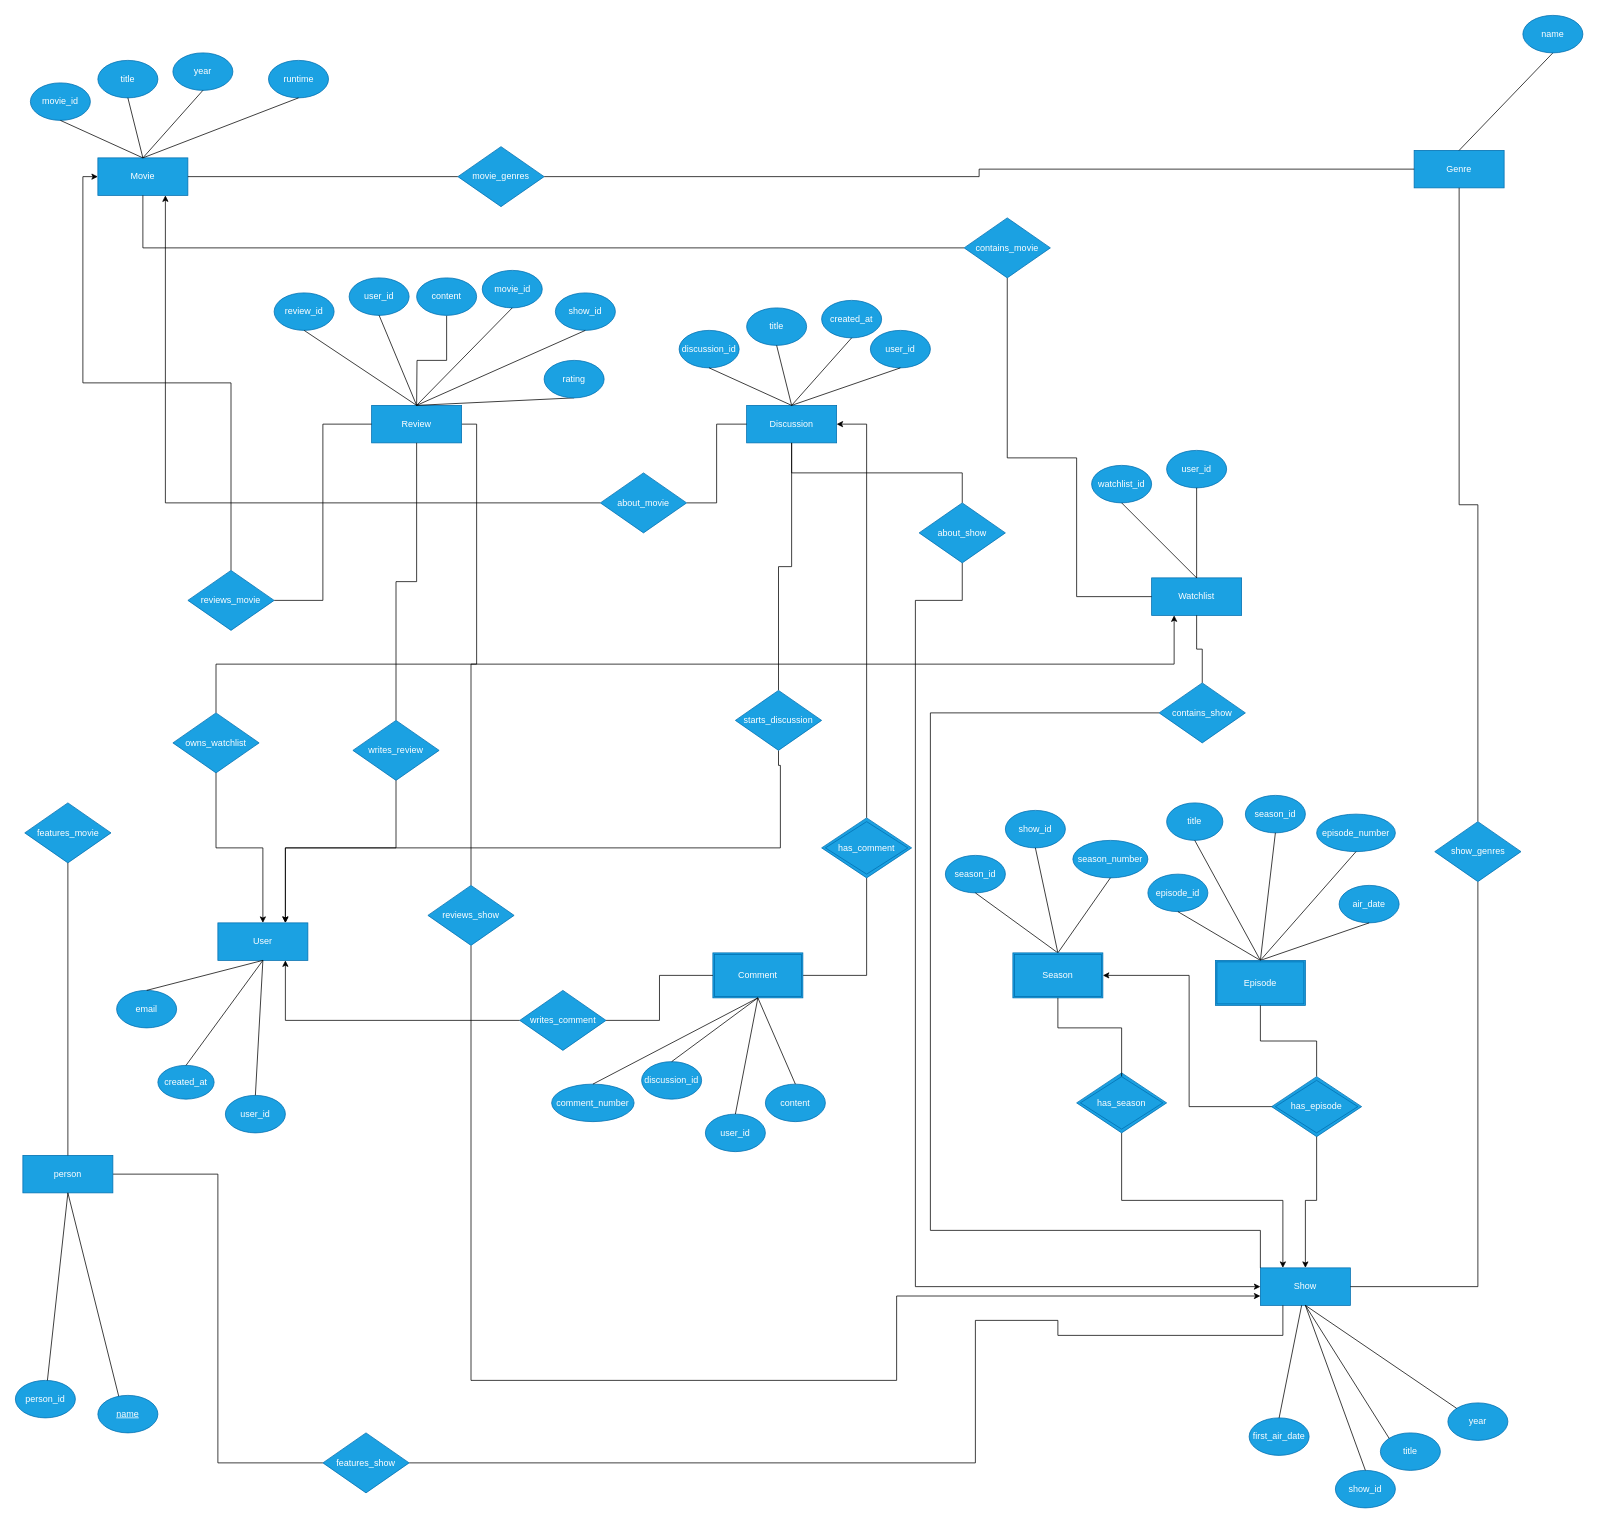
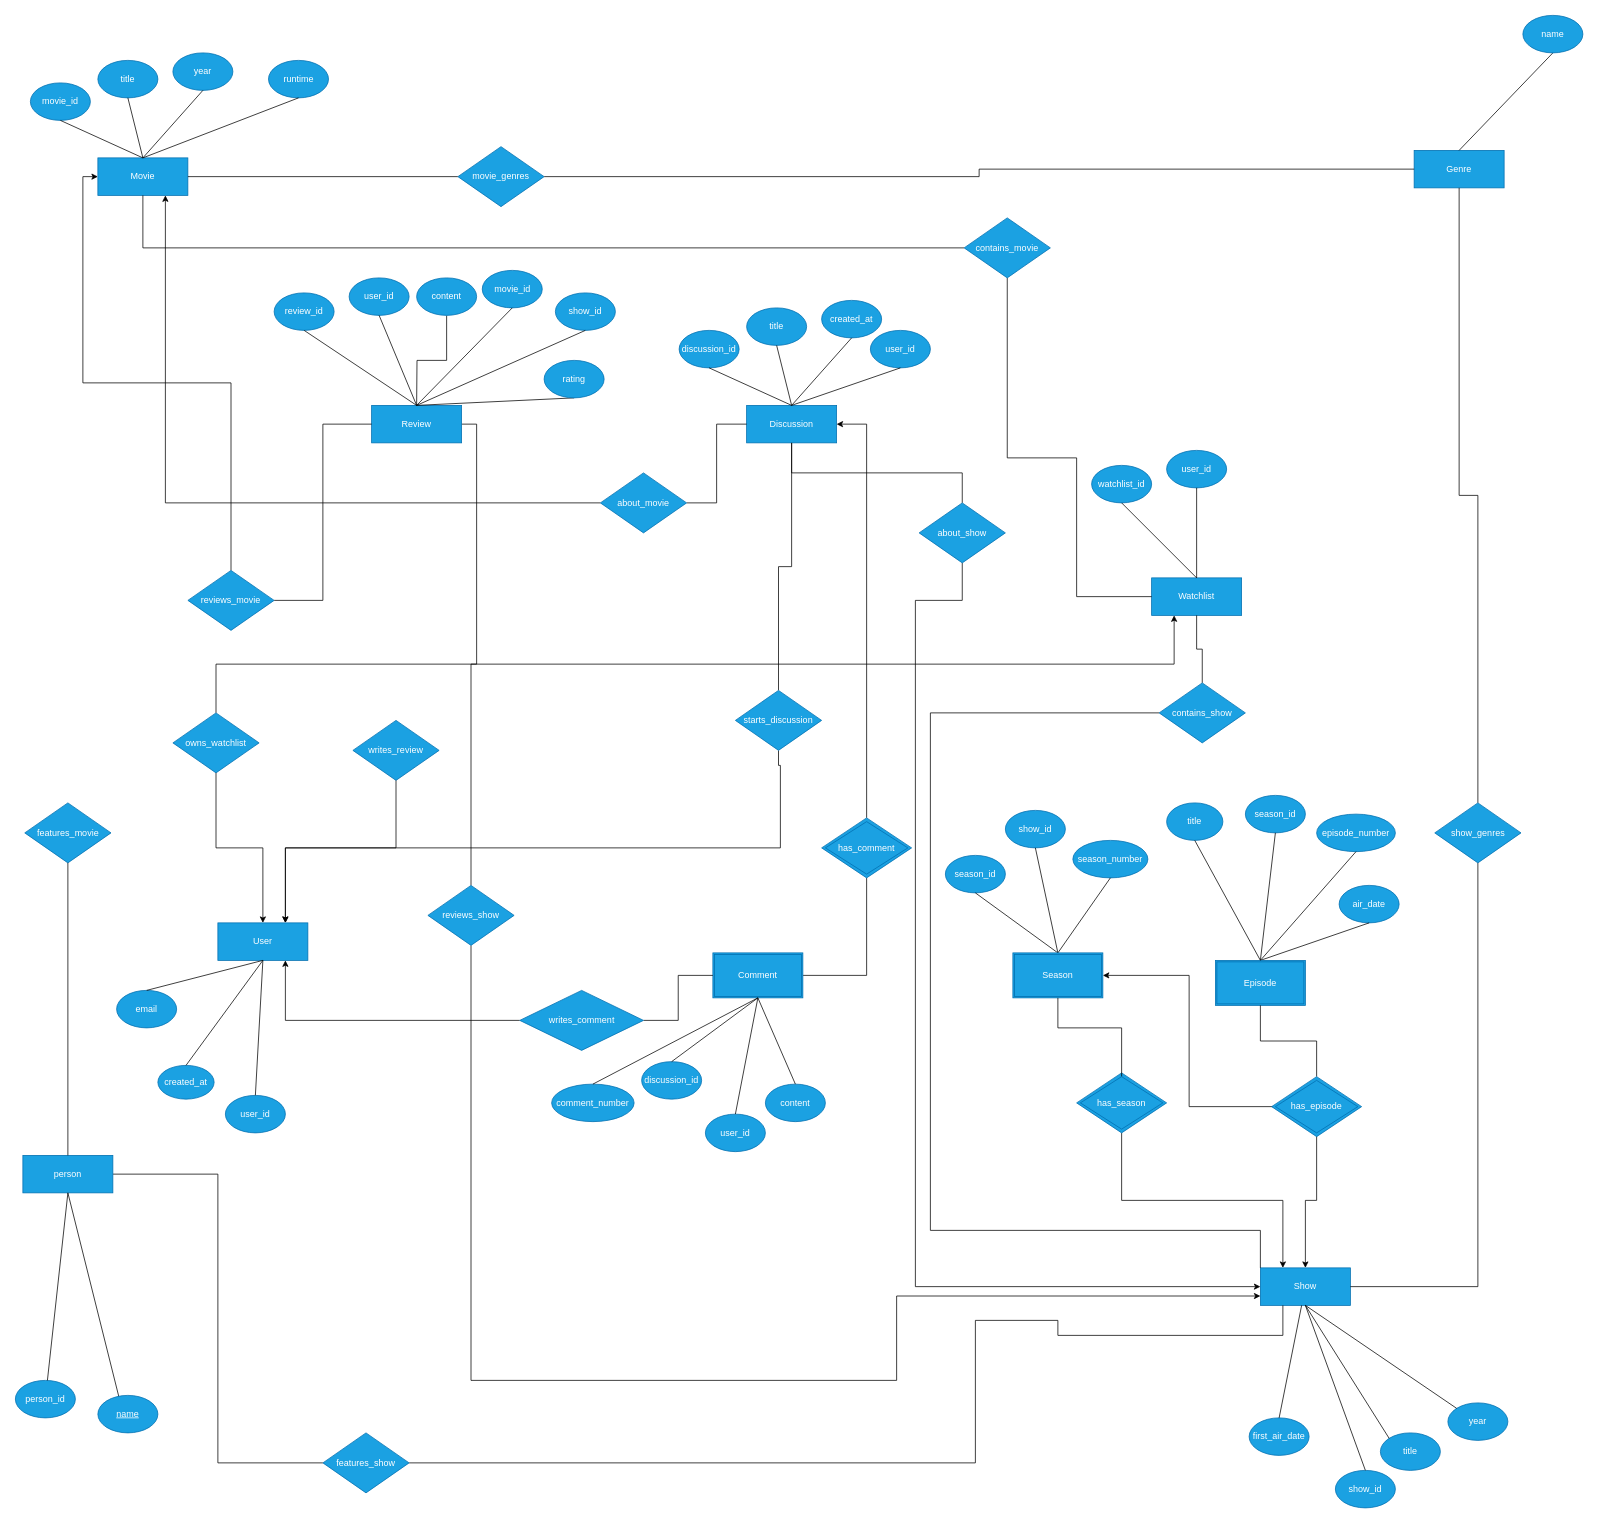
(406, 582) -> none
(1478, 852) -> (1478, 833)
(1178, 893) -> none
(1218, 935) -> none
(563, 1020) -> (582, 1020)
